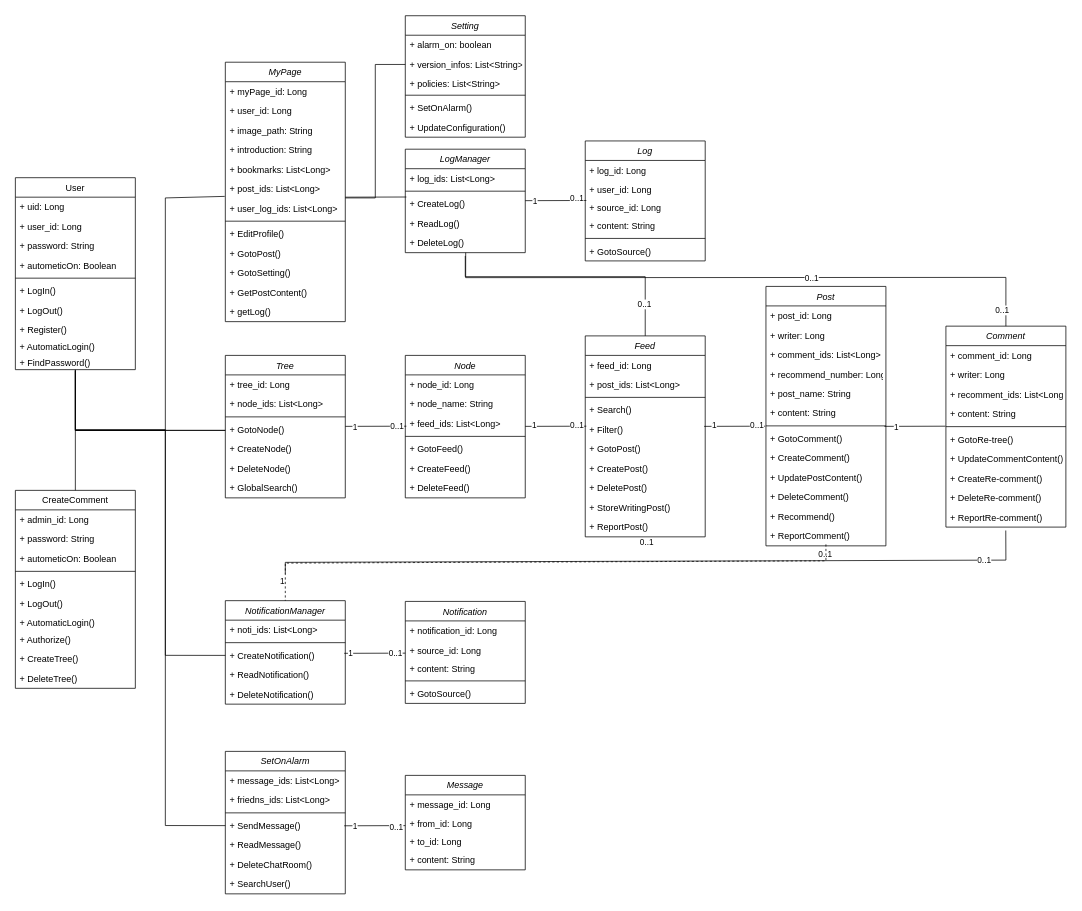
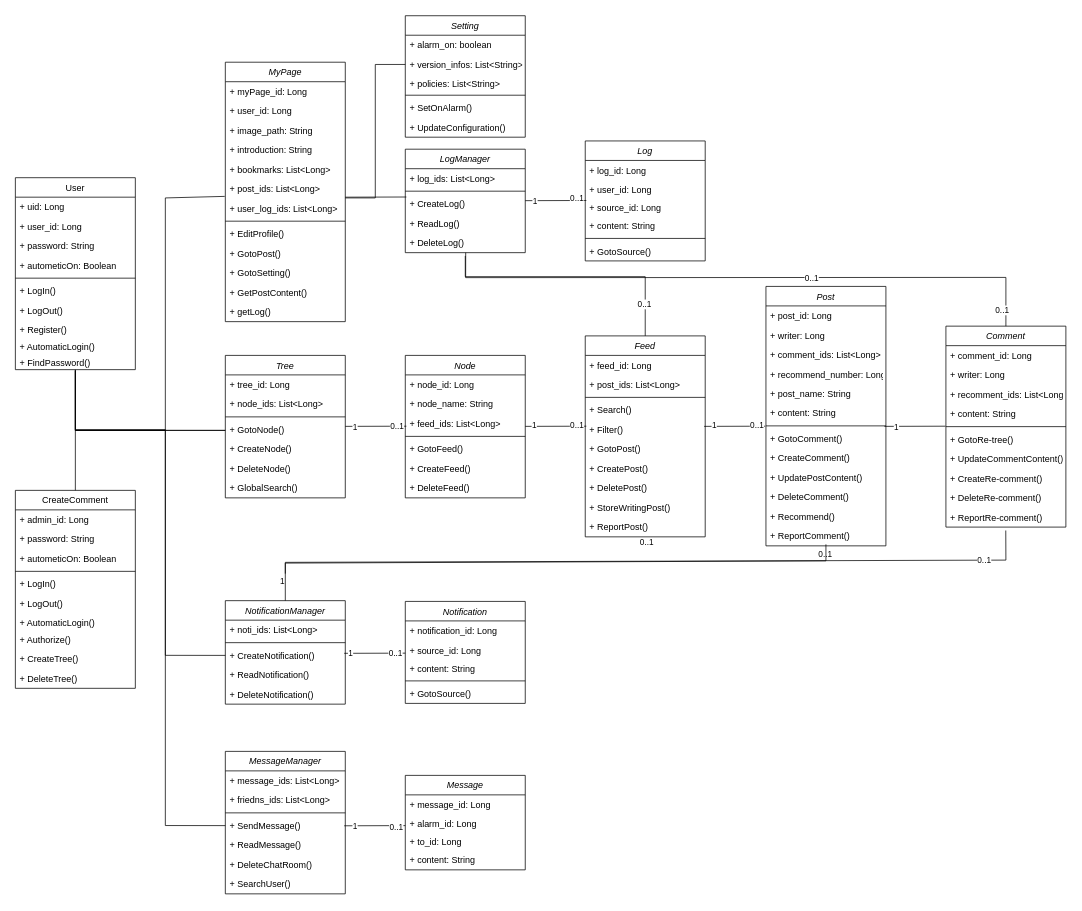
(549, 562) -> (549, 562)
(285, 761) -> (285, 761)
(443, 824) -> (444, 824)
